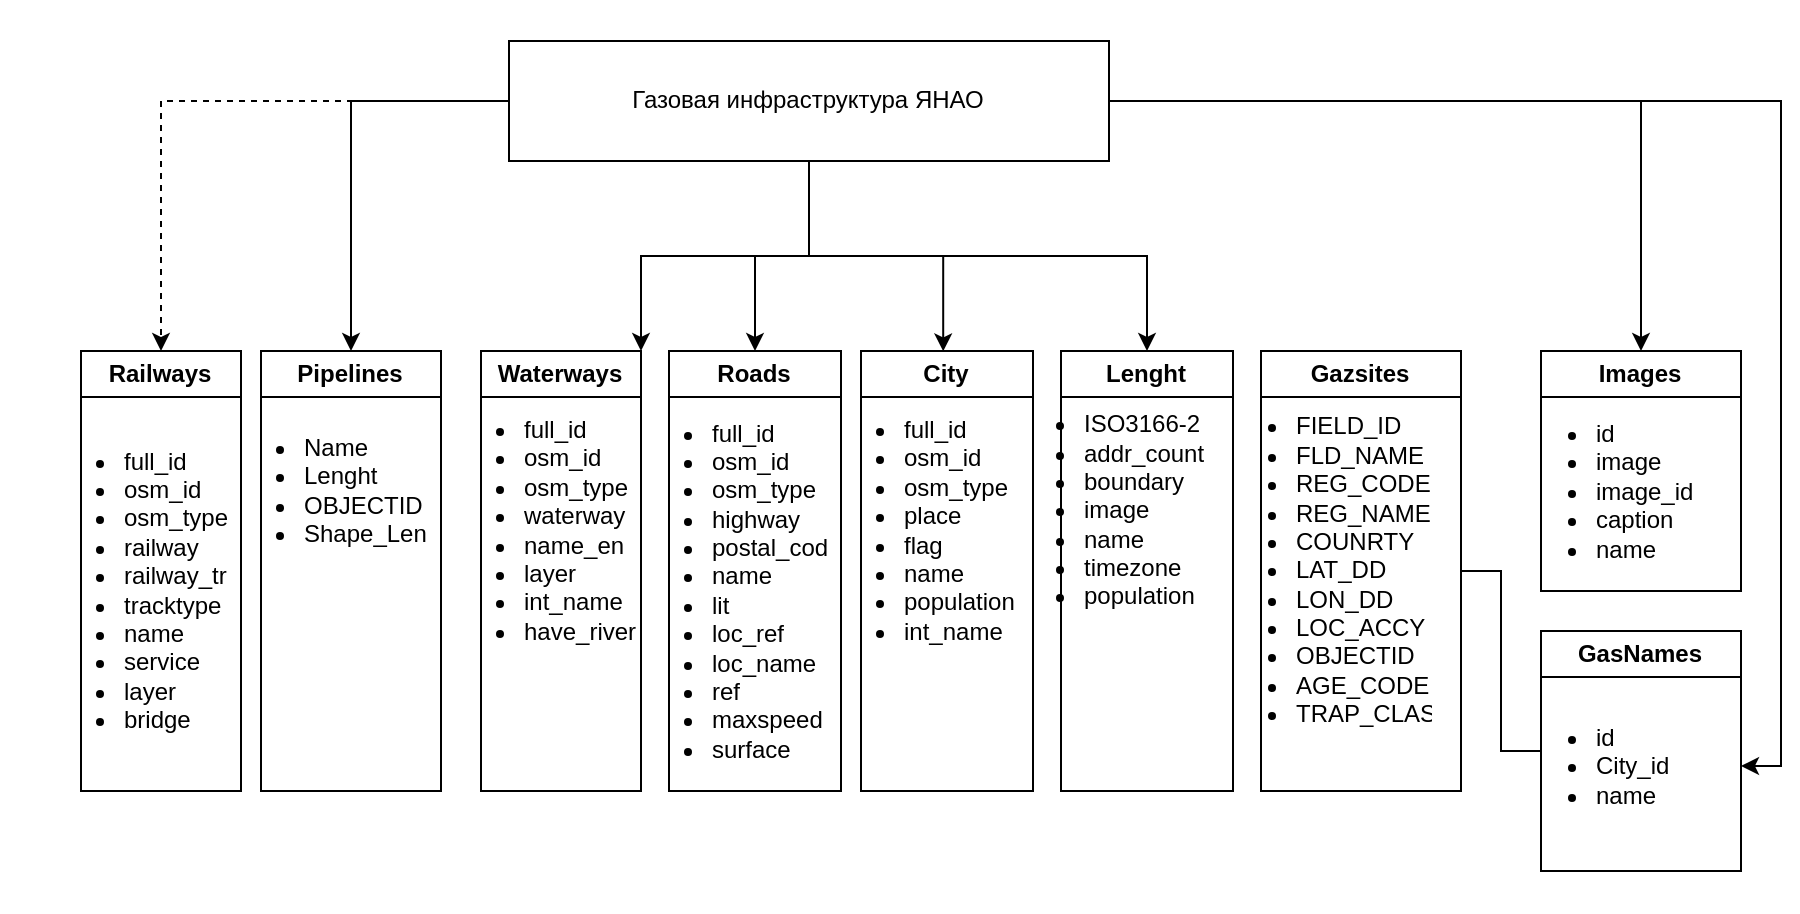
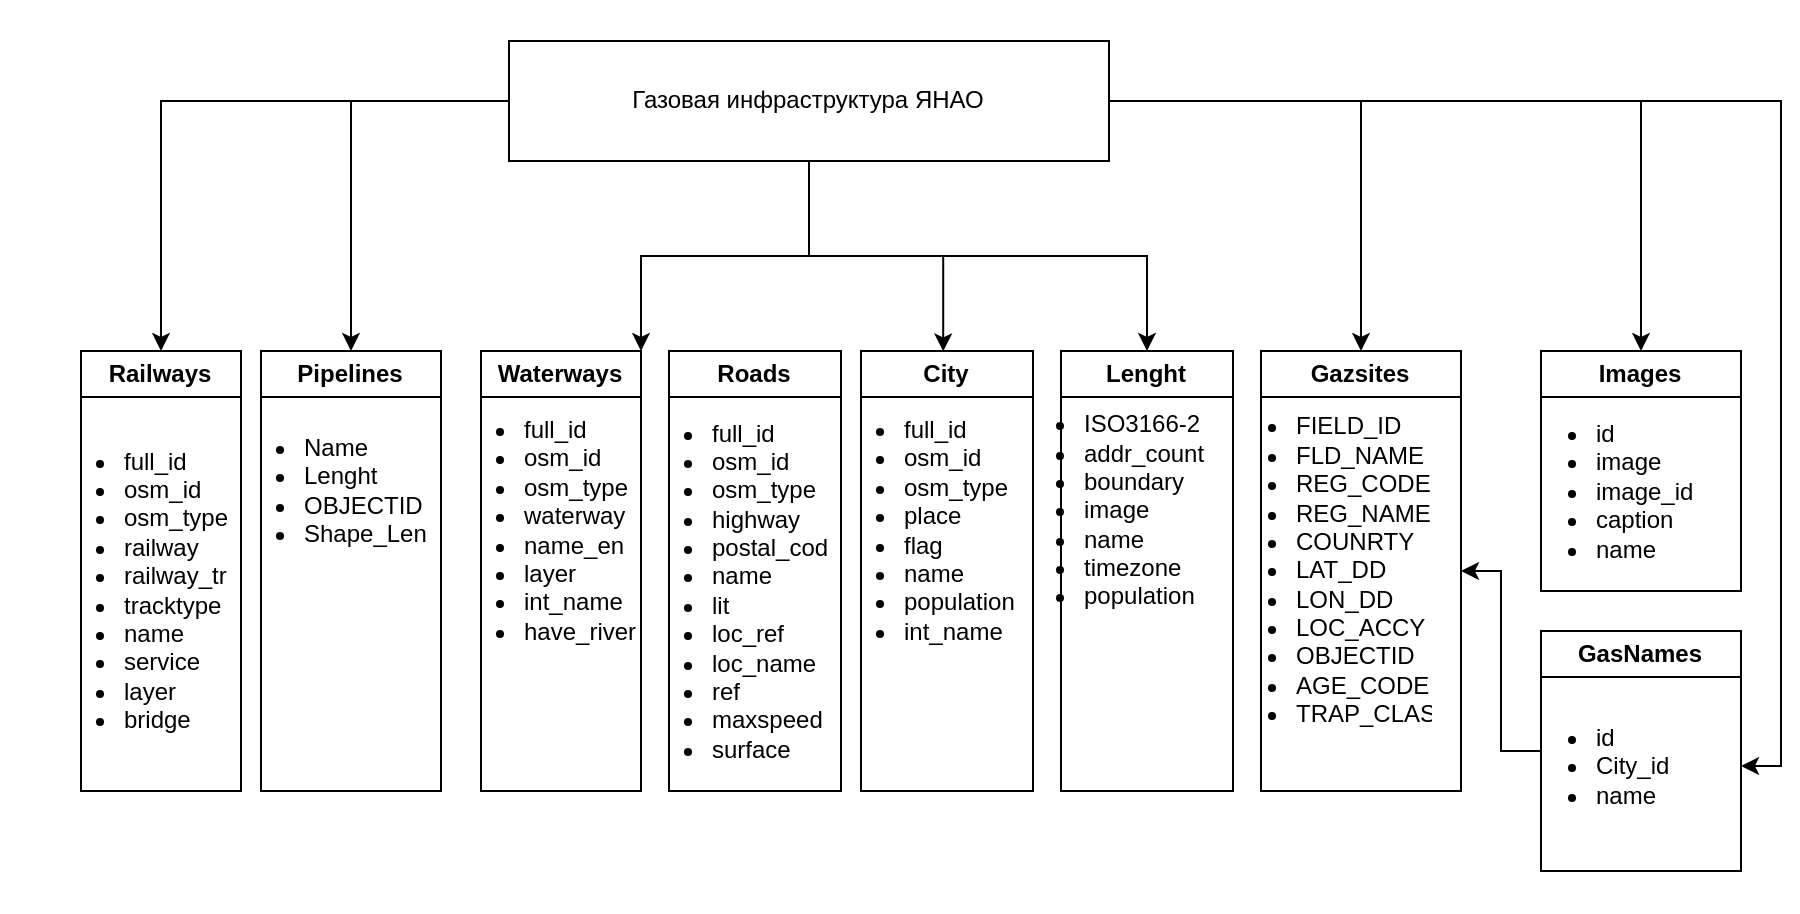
(161, 126) -> (161, 126)
none -> (1361, 221)
(755, 298) -> none
(1471, 571) -> (1476, 571)
